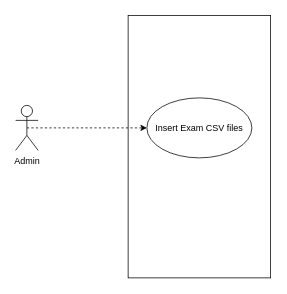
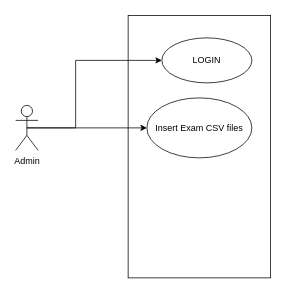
none -> (83, 60)
none -> (207, 60)
(108, 128) -> (108, 128)
